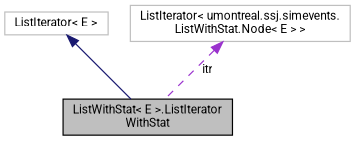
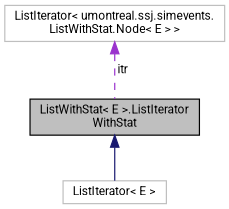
(103, 71) -> (115, 164)
